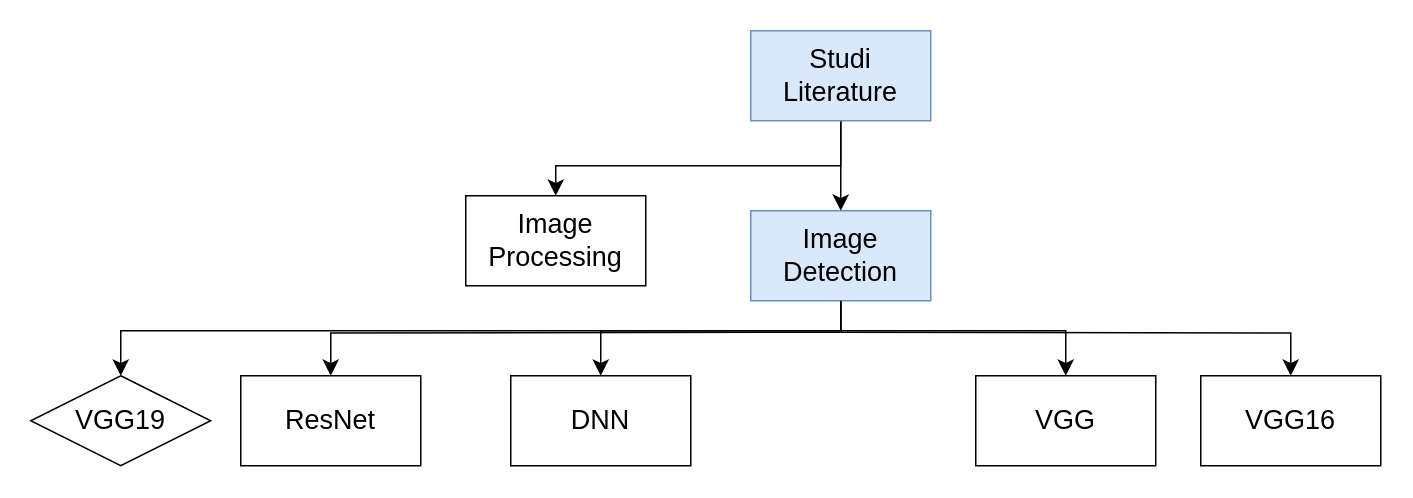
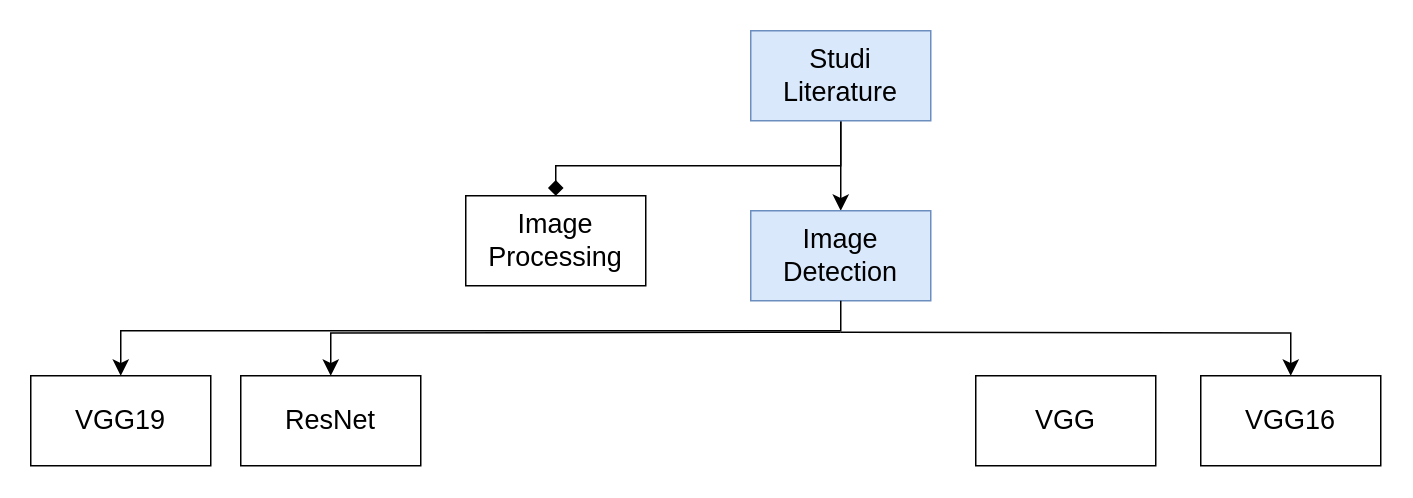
(556, 181) -> (556, 180)
(970, 331) -> none
(601, 349) -> none
(121, 421) -> (121, 421)
(601, 421) -> none
